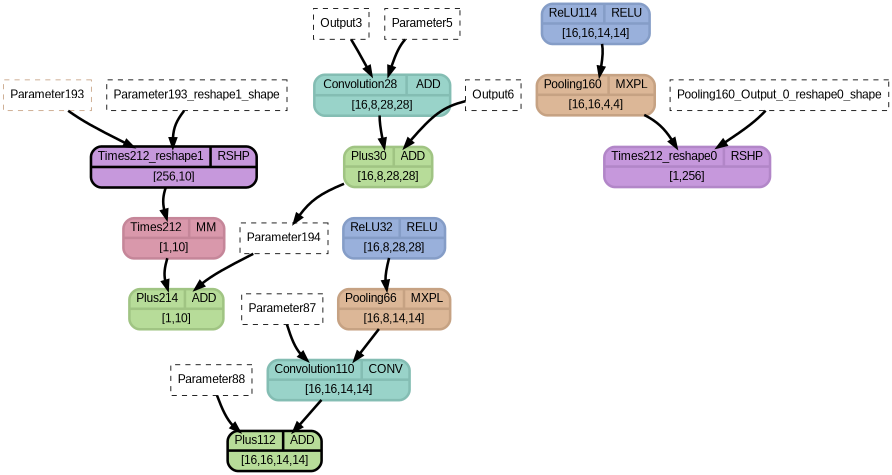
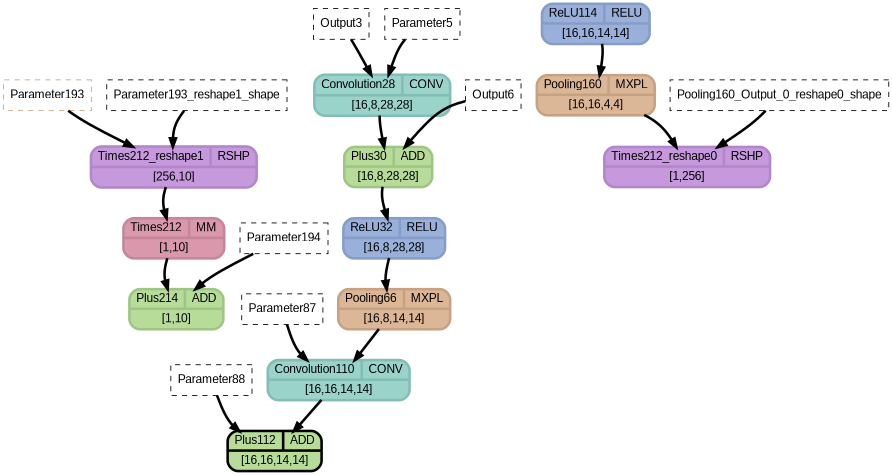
(428, 85) -> (426, 85)
(174, 167) -> (174, 167)
(319, 196) -> (382, 199)
